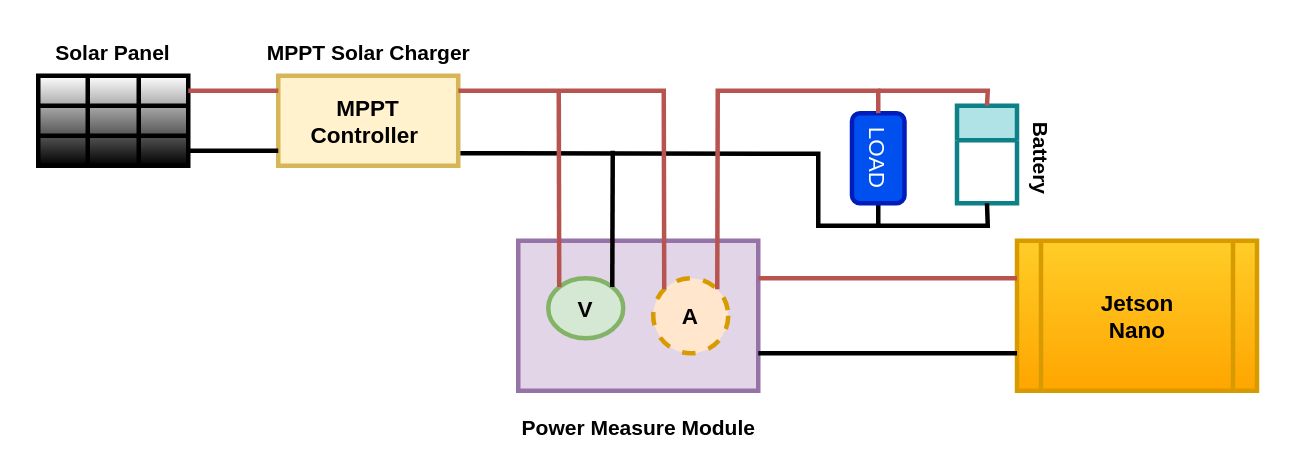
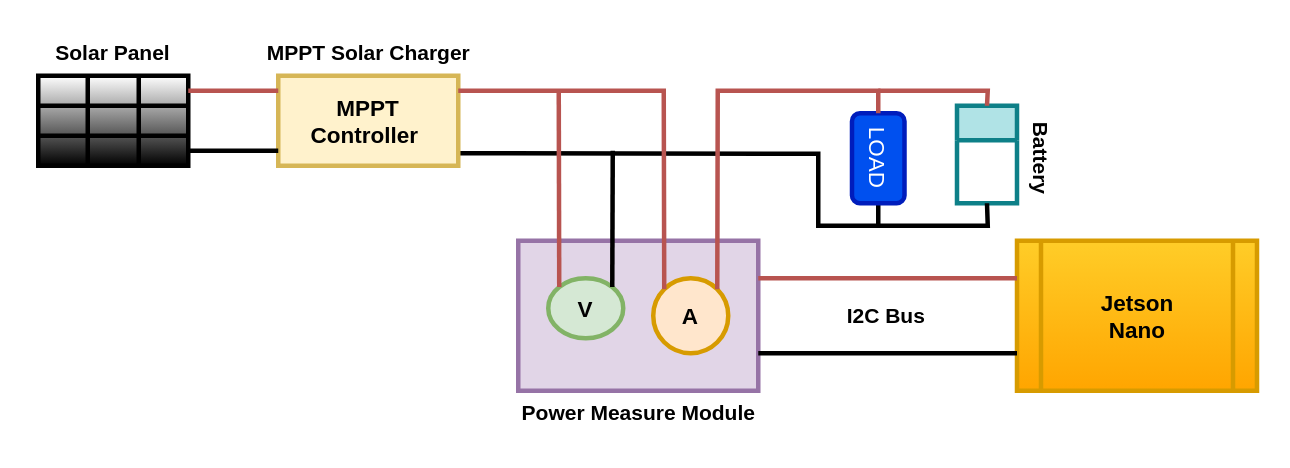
(691, 316) -> (691, 316)
none -> (887, 316)
(638, 428) -> (638, 413)
